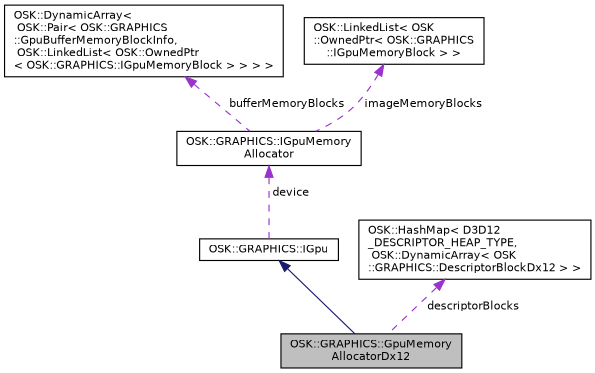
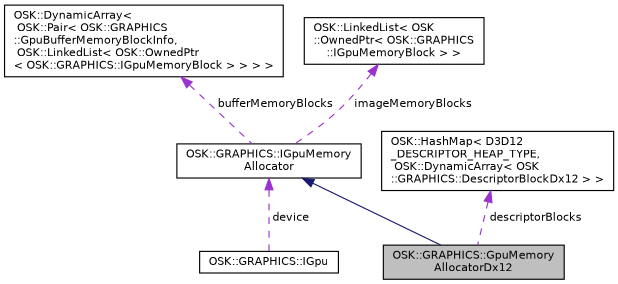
(321, 301) -> (377, 214)
